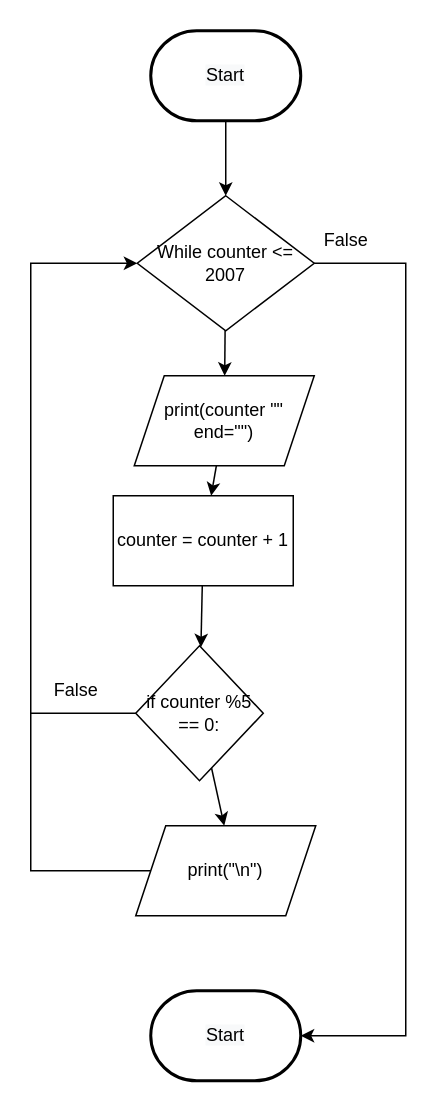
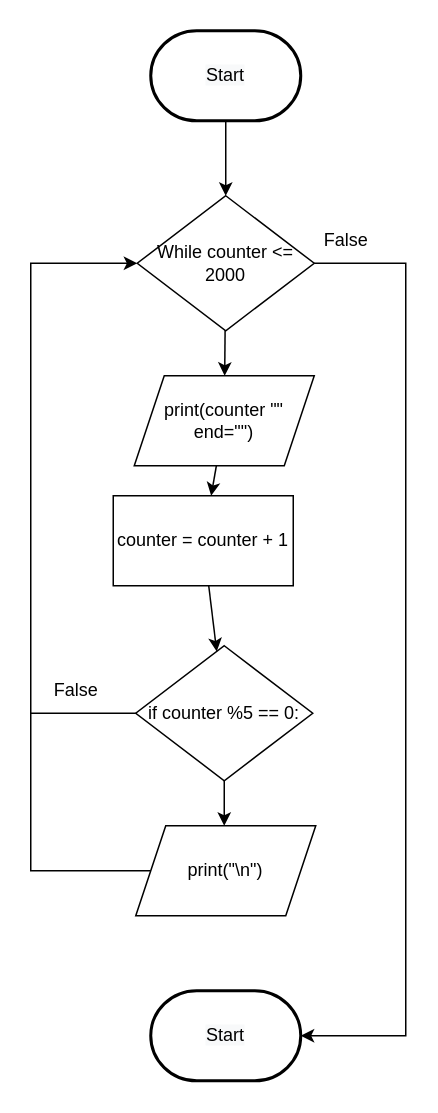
(226, 263) -> (226, 263)
(200, 713) -> (224, 713)
